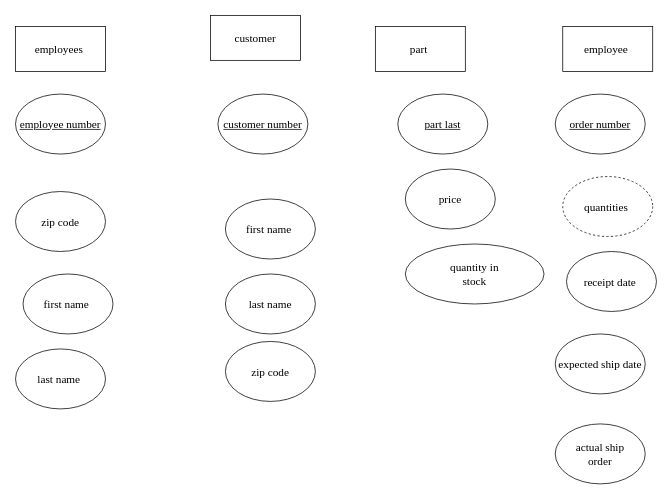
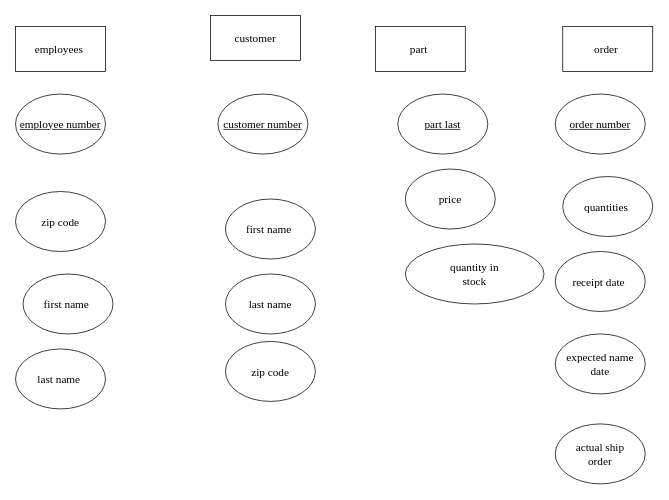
(608, 49) -> (608, 49)
(608, 207) -> (608, 207)
(612, 282) -> (600, 282)
(600, 364) -> (600, 364)
